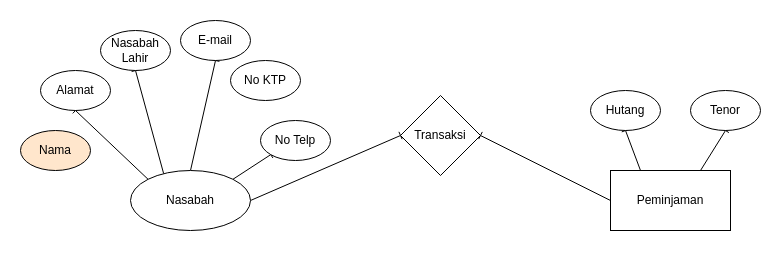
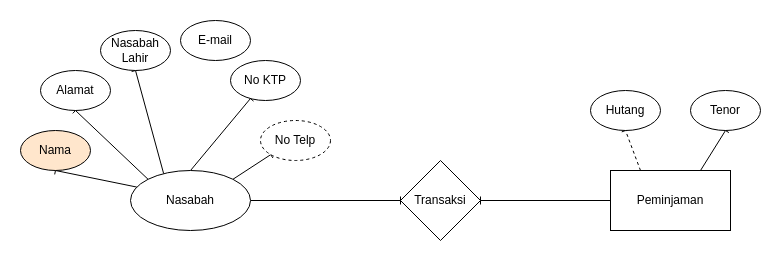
(203, 116) -> (220, 135)
(441, 136) -> (441, 201)
(296, 141) -> (296, 141)
(633, 150) -> (633, 150)
none -> (97, 179)
